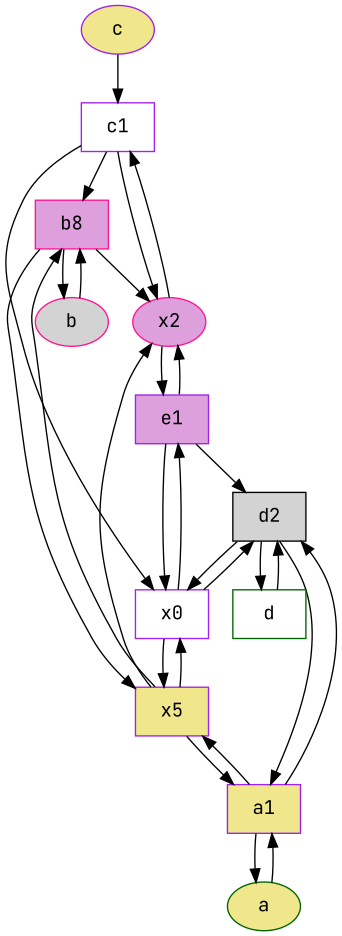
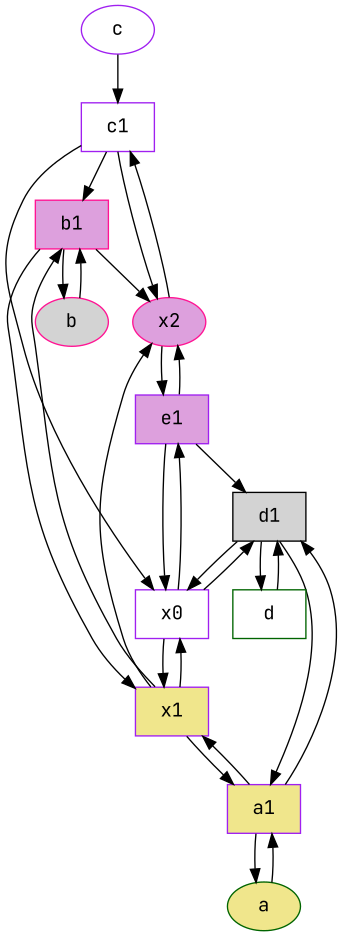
(118, 30) -> (118, 30)
(72, 225) -> (72, 225)
(269, 517) -> (269, 517)
(172, 712) -> (172, 712)
